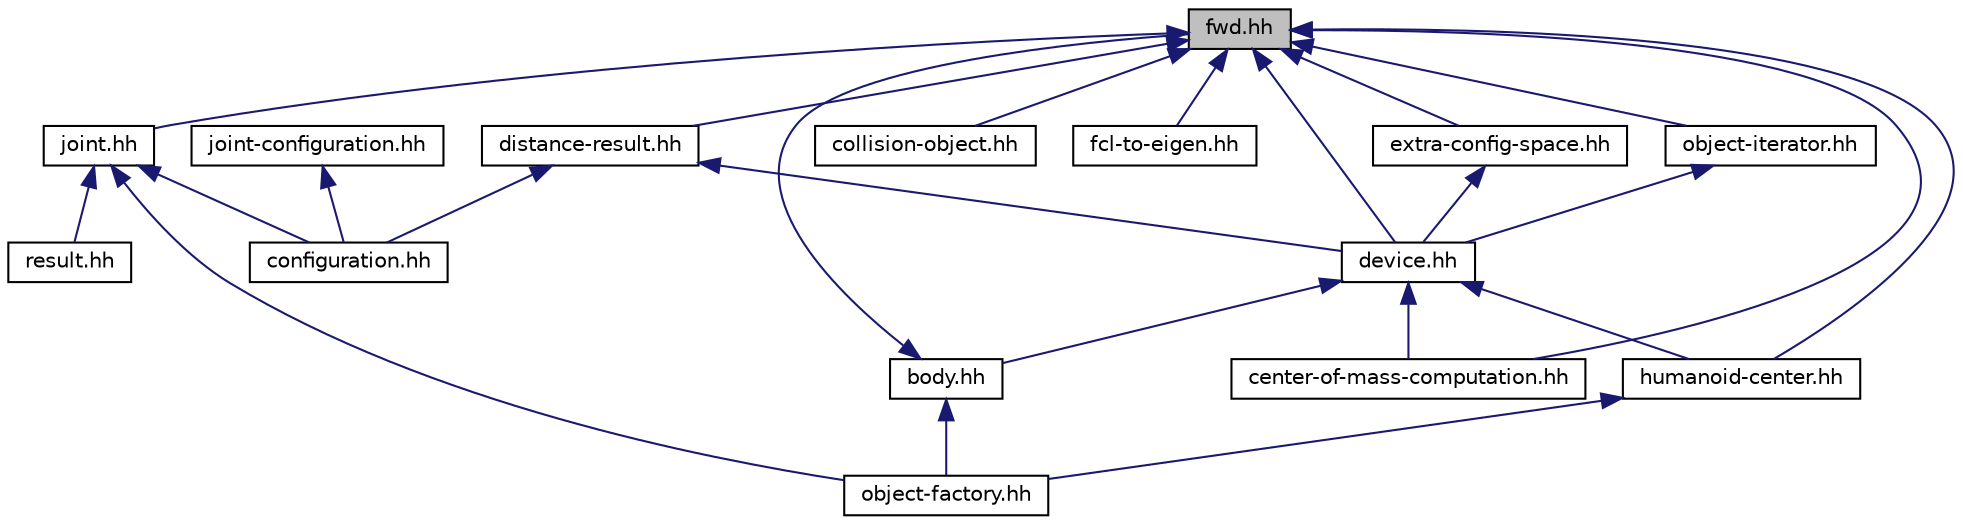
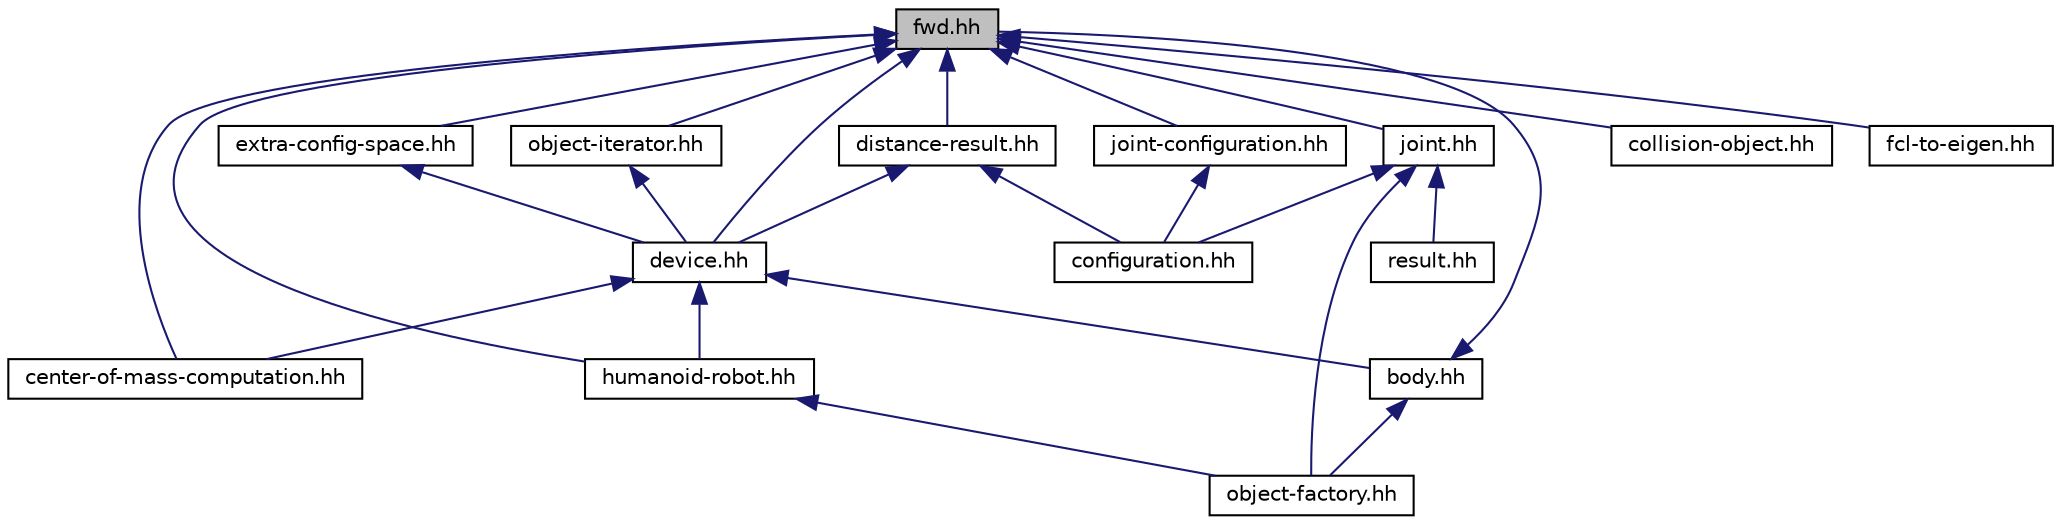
none -> (1094, 92)
(1742, 379) -> (700, 379)
